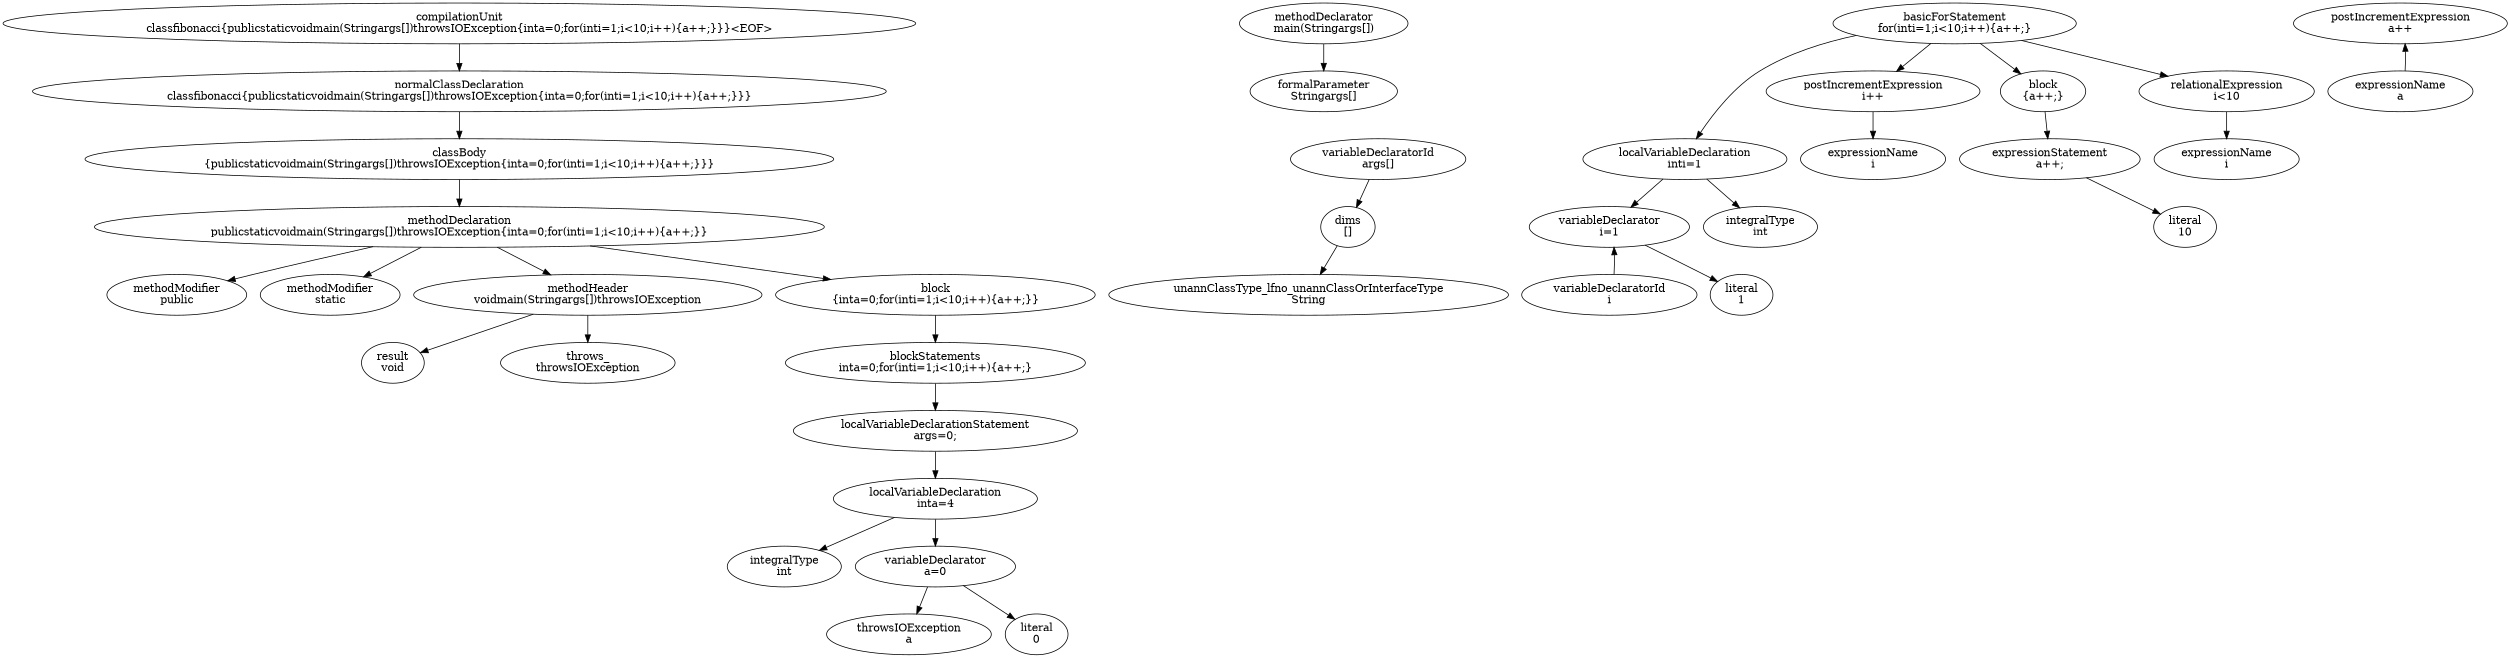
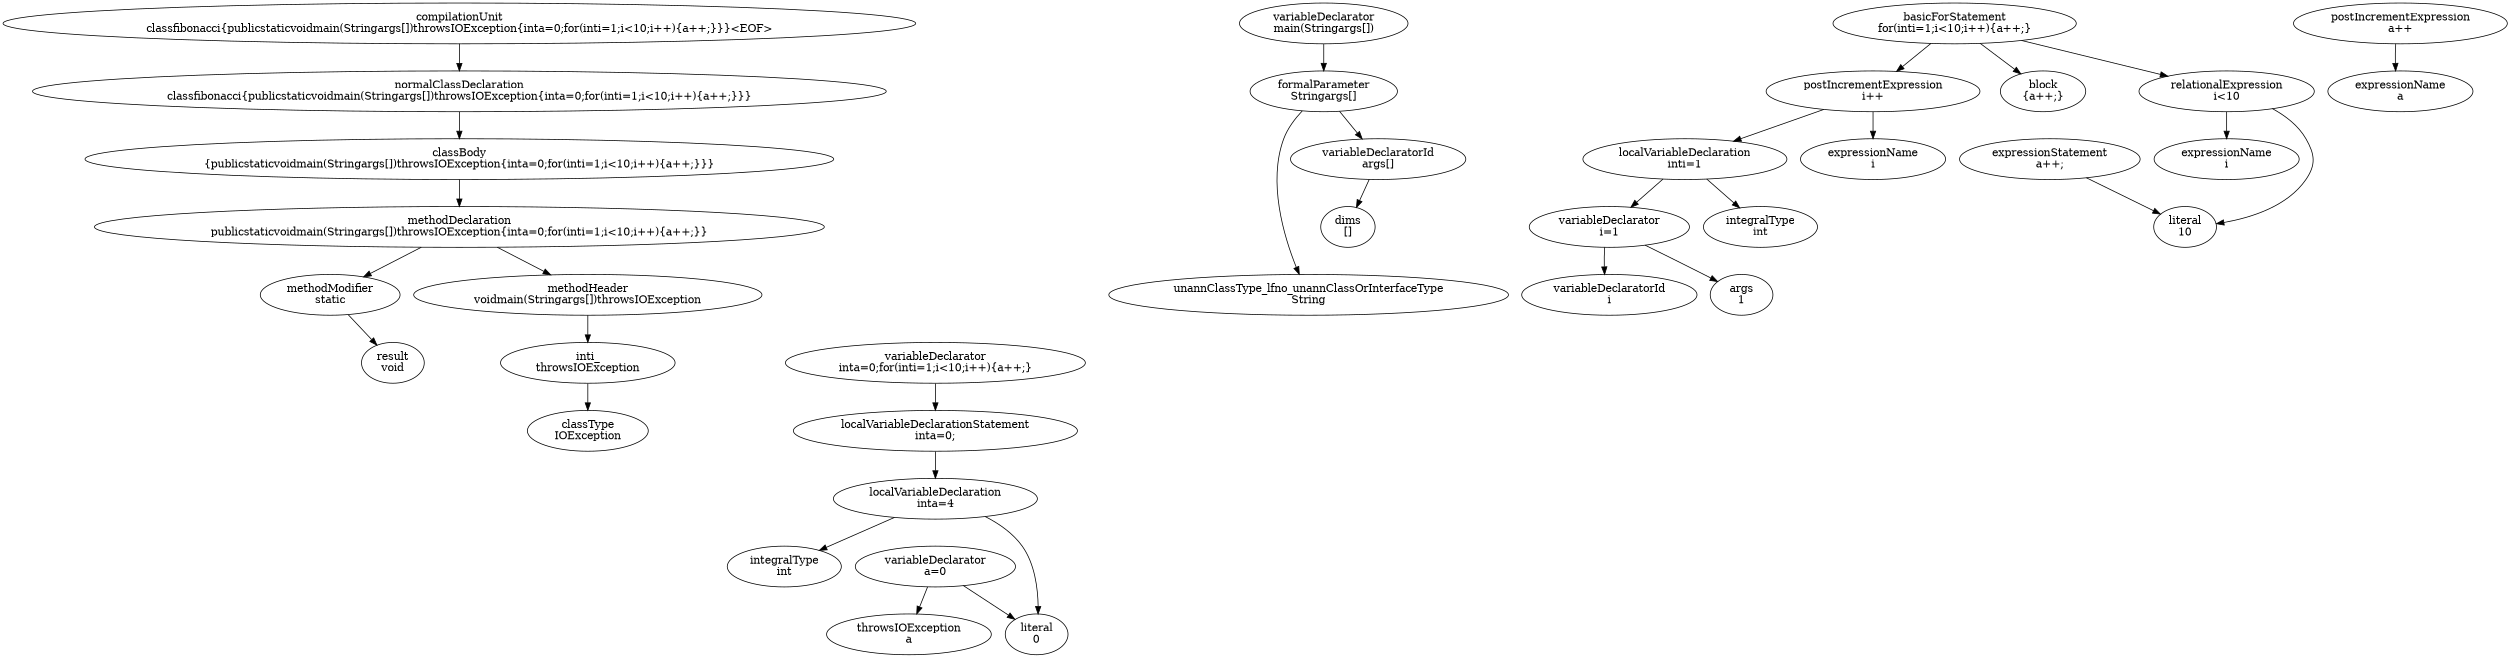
(1324, 23) -> (1324, 23)
(2405, 61) -> (2395, 53)
(1767, 67) -> (1782, 124)
(2046, 121) -> none
none -> (1348, 122)
none -> (2304, 182)
(1331, 257) -> (1277, 187)
(1614, 265) -> (1604, 257)
(177, 295) -> none
(935, 295) -> none
(1742, 295) -> (1742, 295)
(480, 332) -> (360, 327)
(588, 363) -> (588, 363)
(935, 363) -> (935, 363)
none -> (588, 431)
(935, 431) -> (935, 431)
(935, 529) -> (1026, 553)
